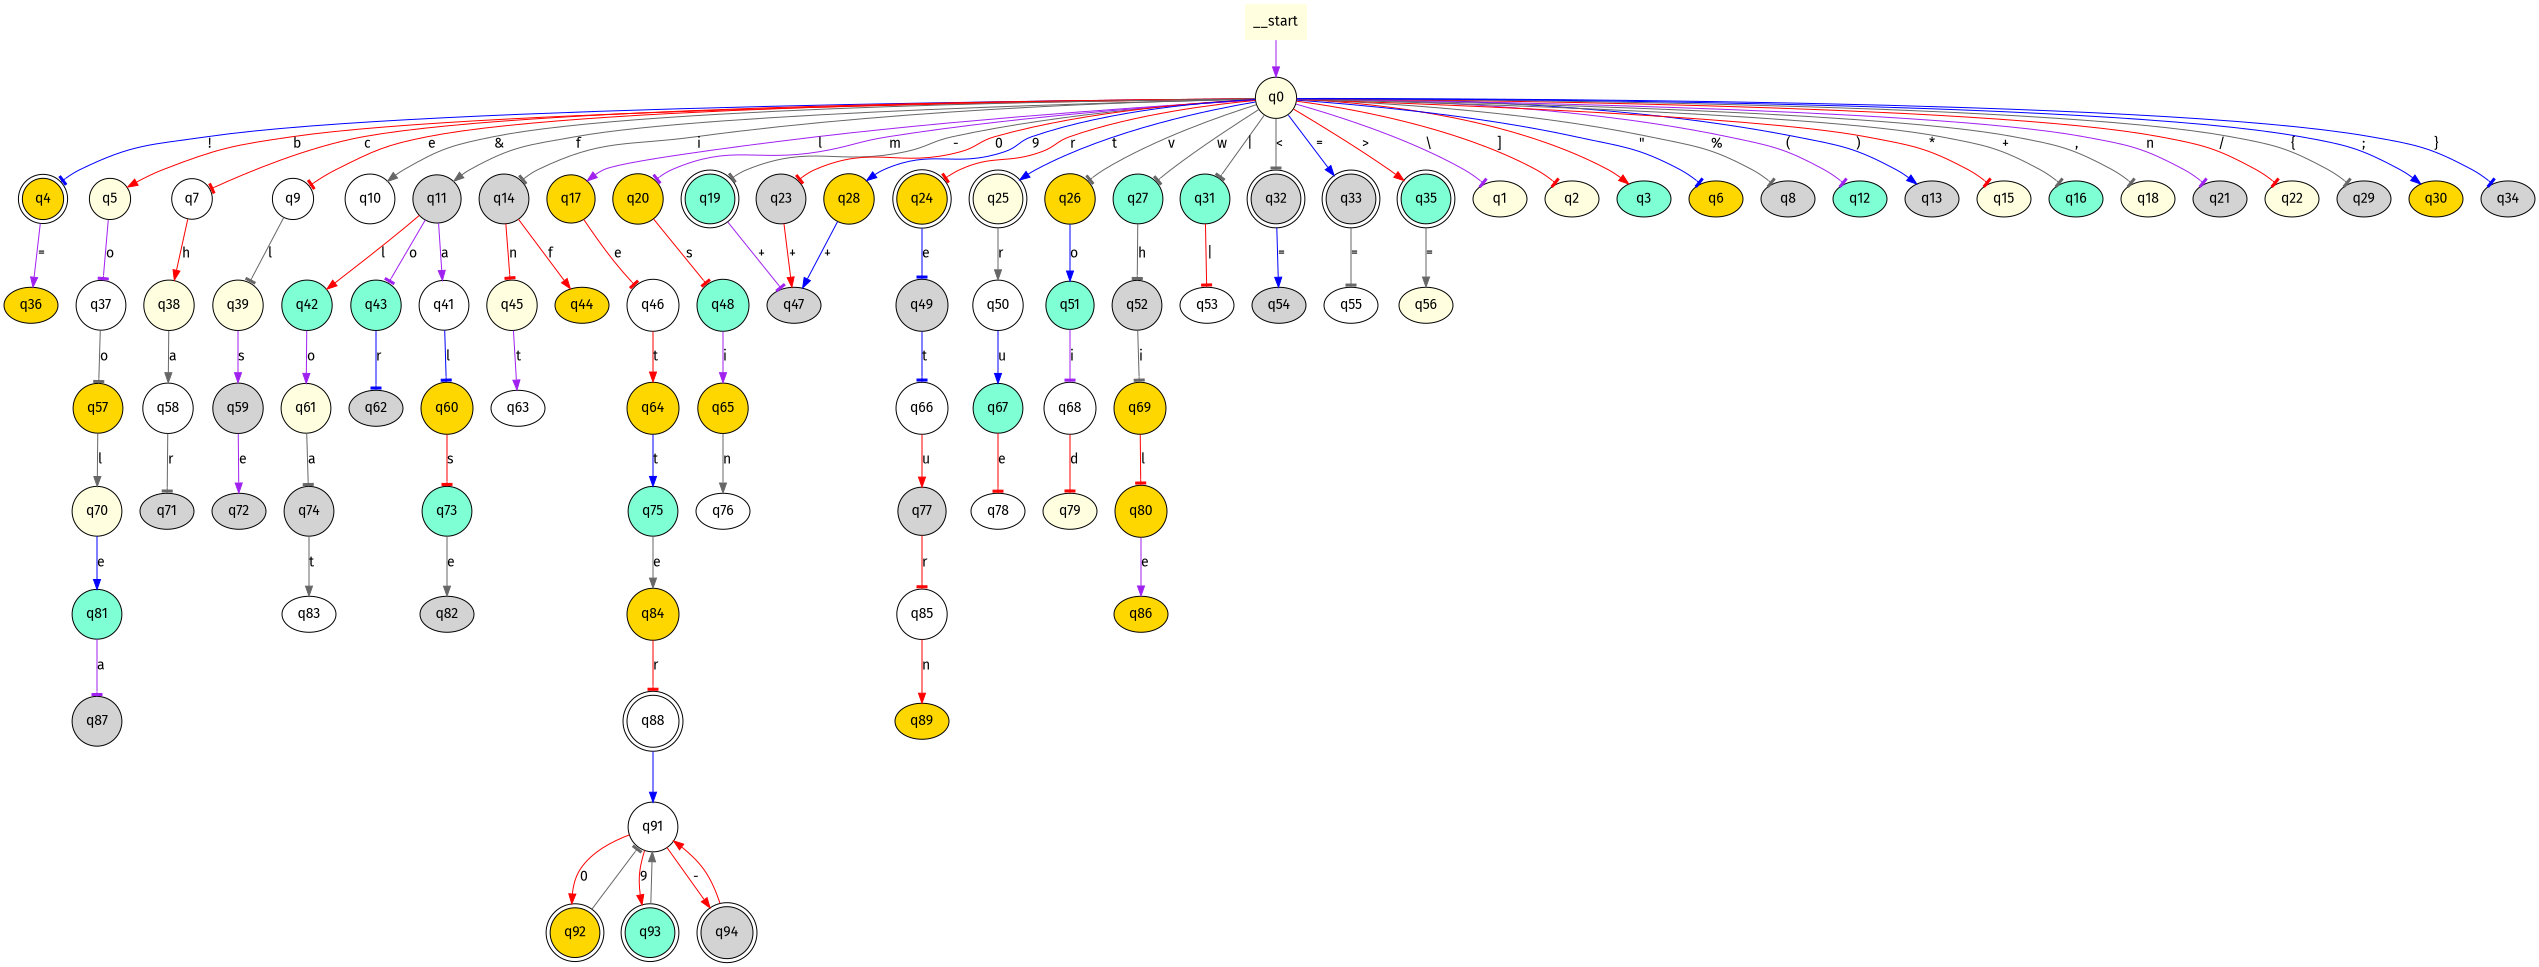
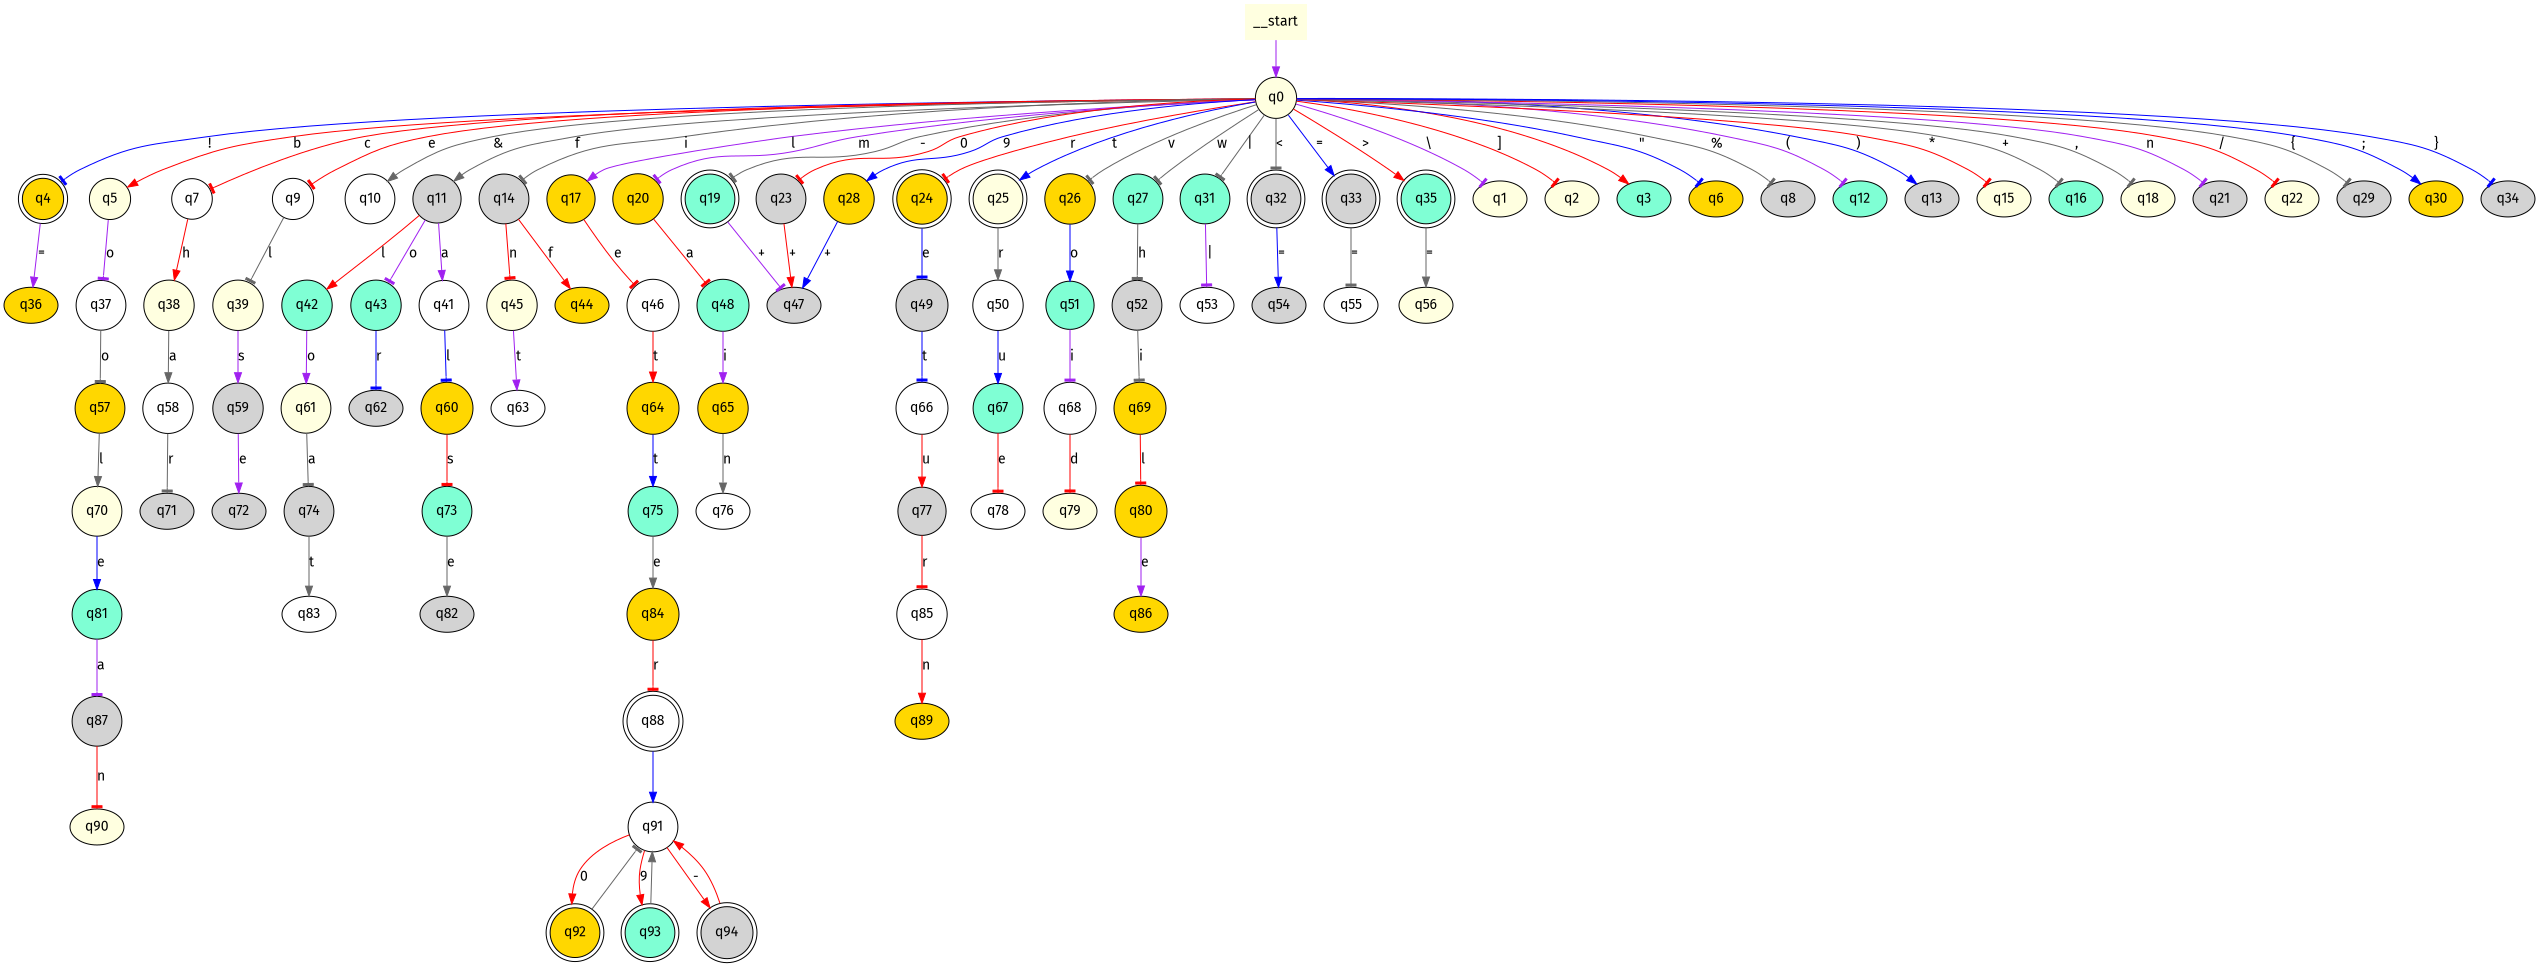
(1206, 253) -> (1206, 253)
(690, 254) -> (690, 254)
none -> (97, 827)
